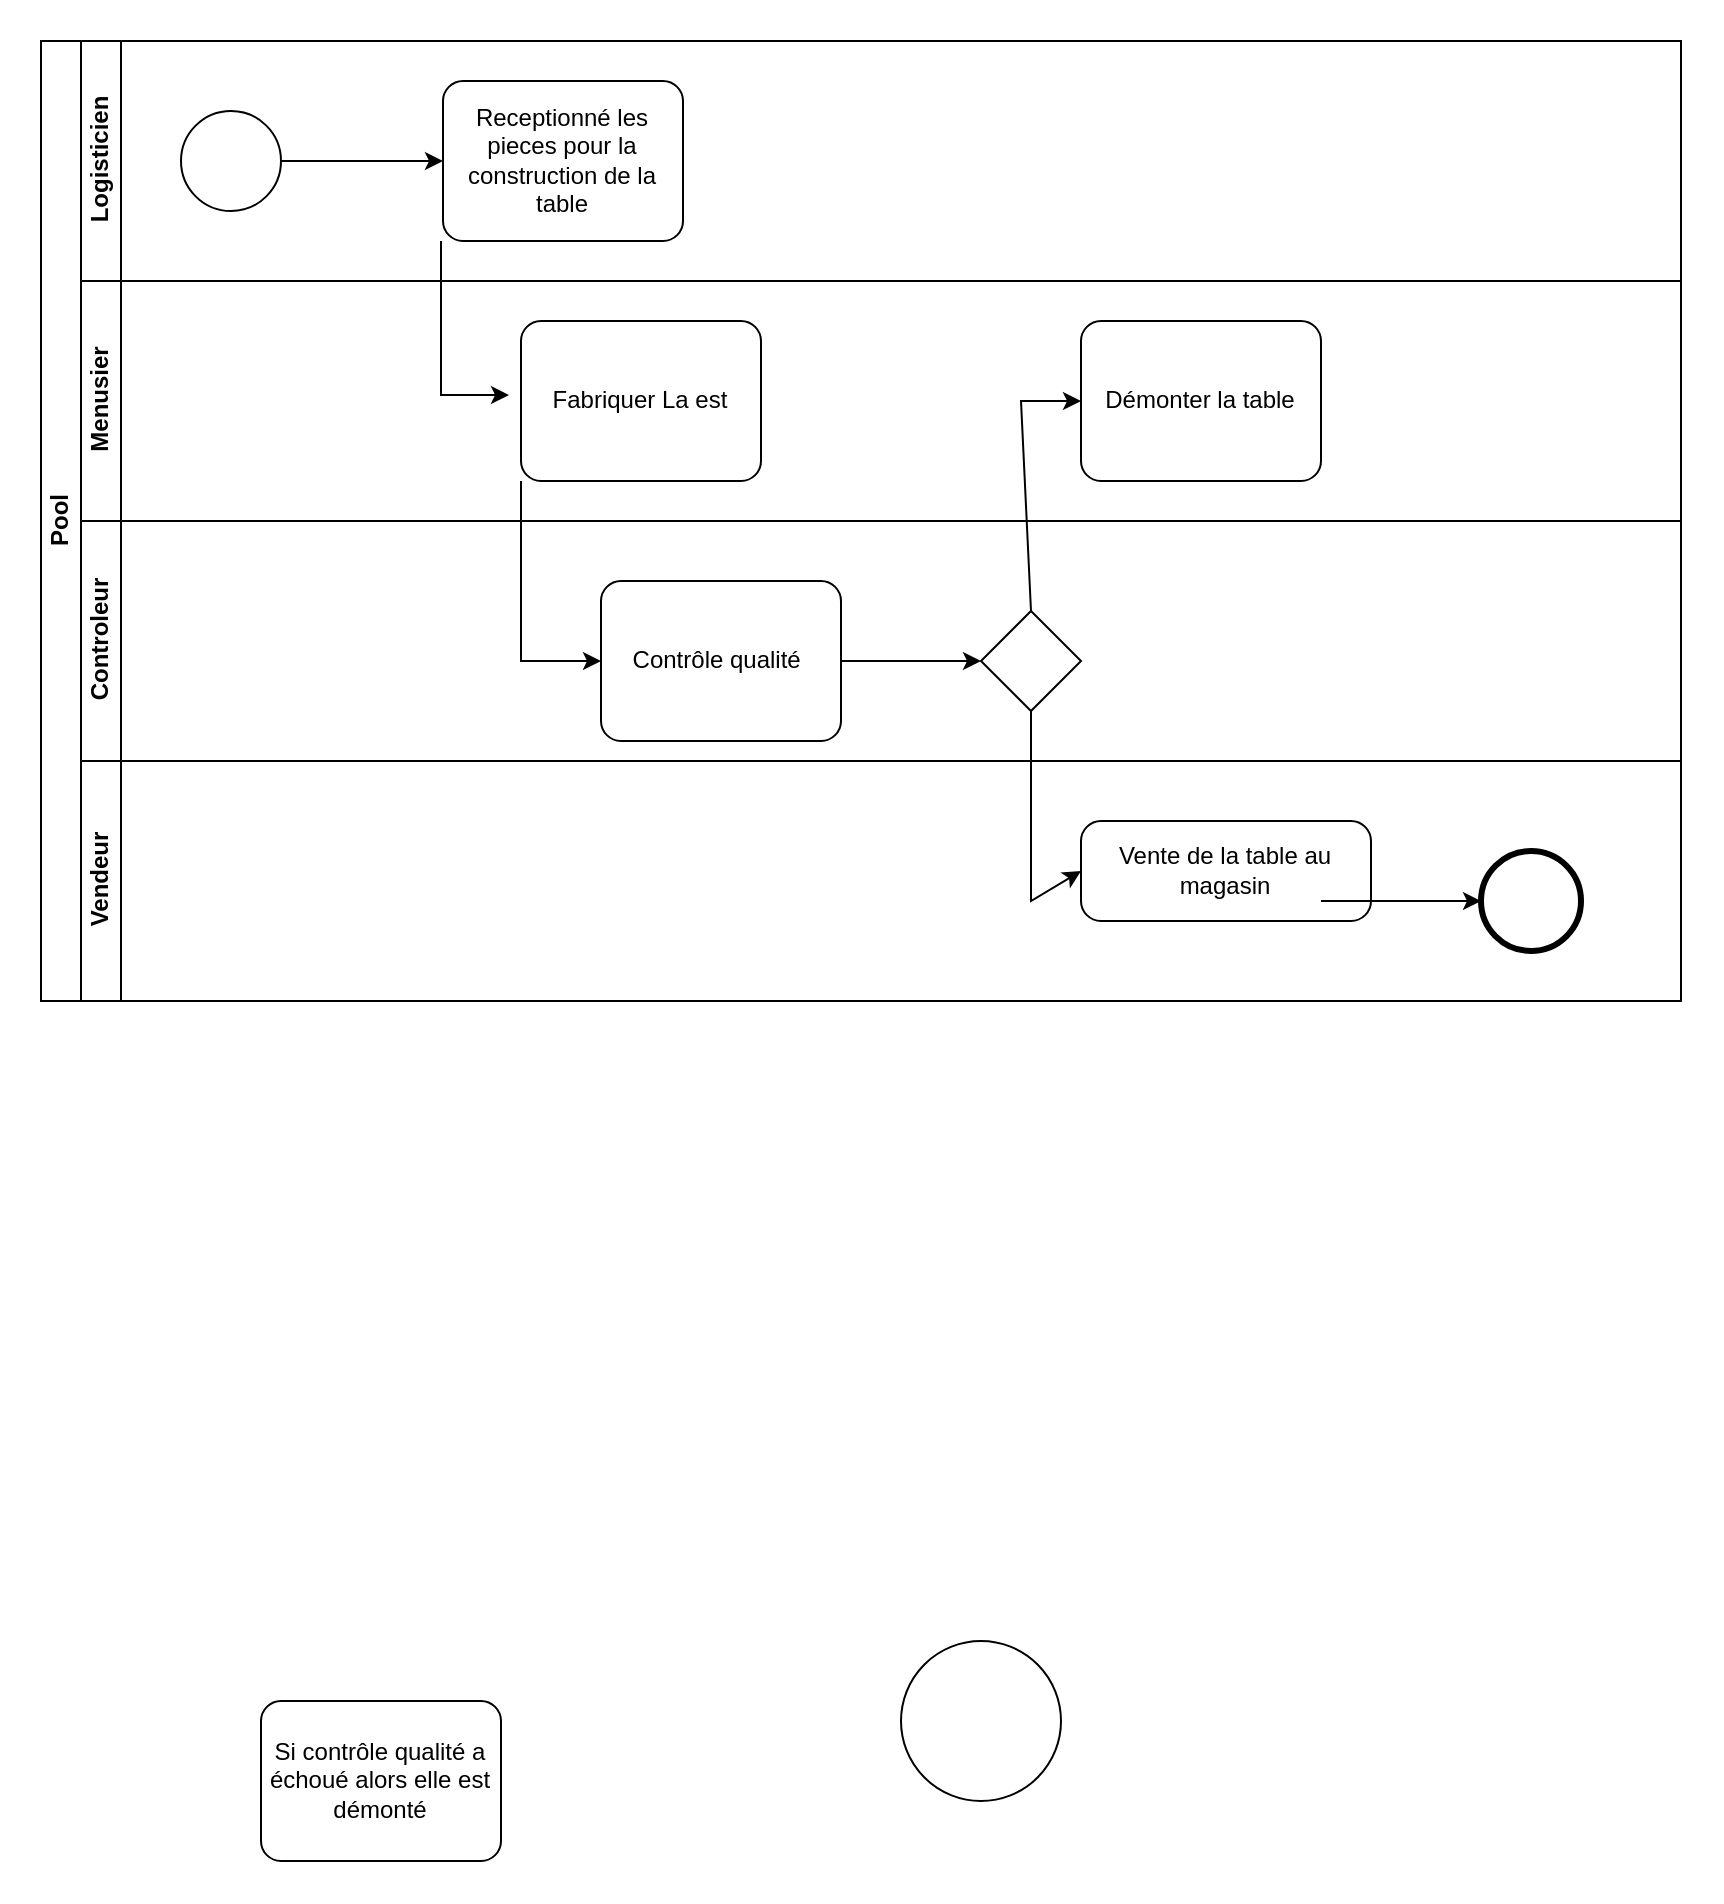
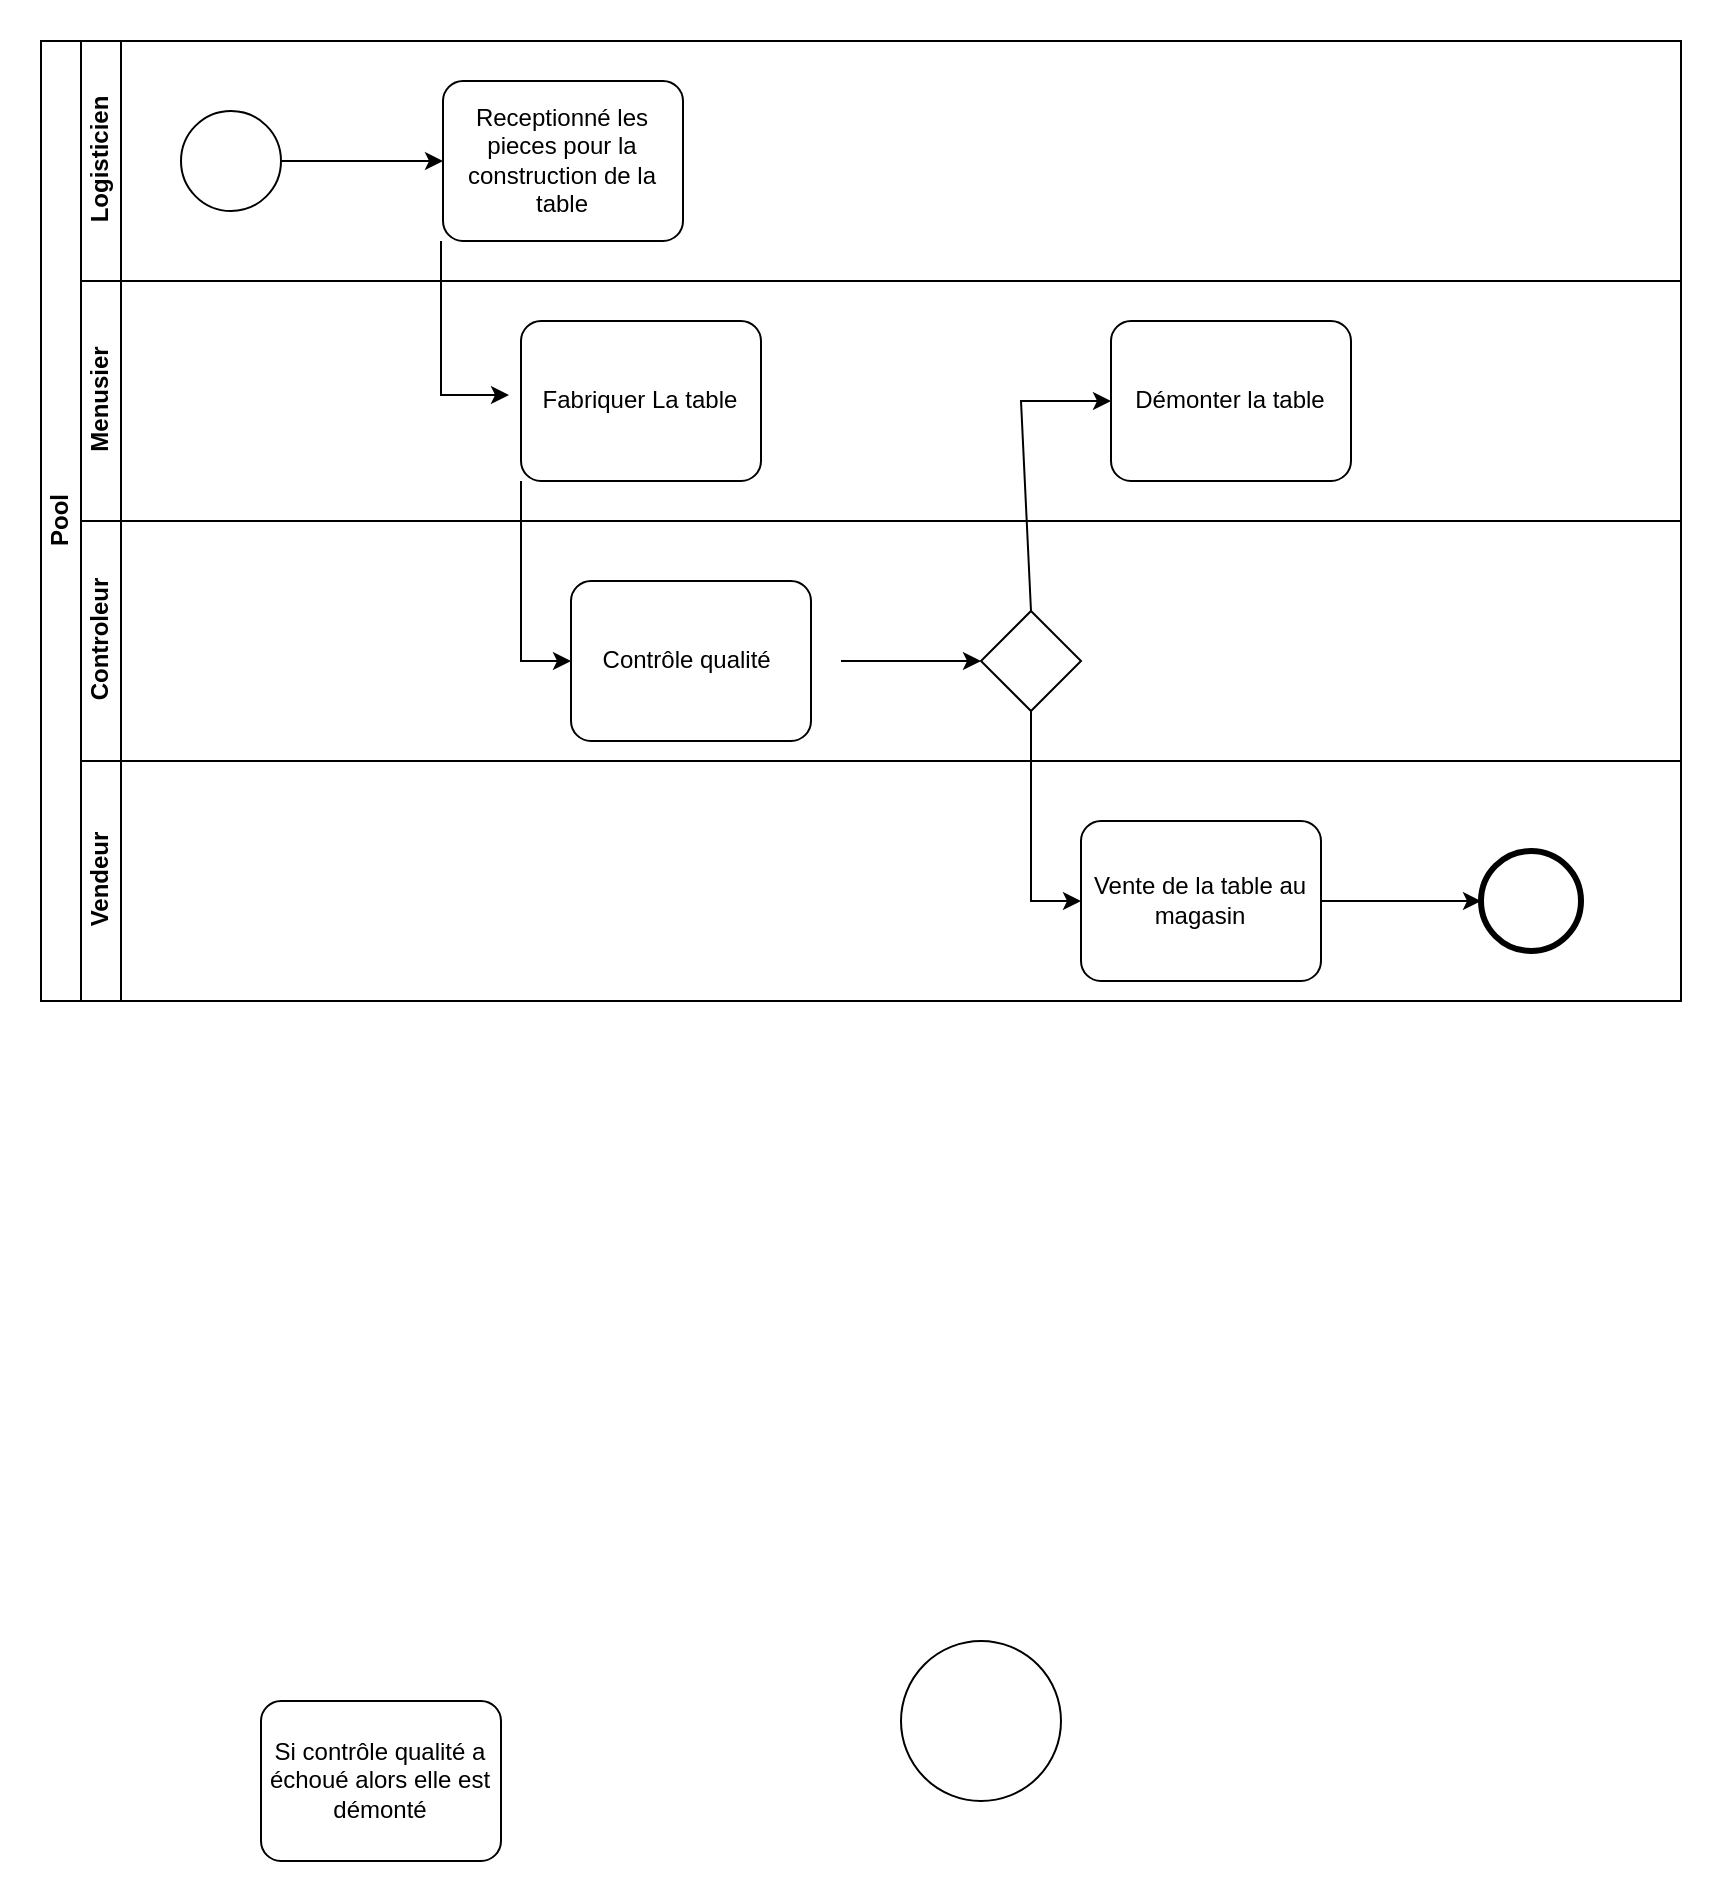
(641, 401) -> (641, 401)
(1201, 401) -> (1231, 401)
(721, 661) -> (691, 661)
(1226, 871) -> (1201, 901)
